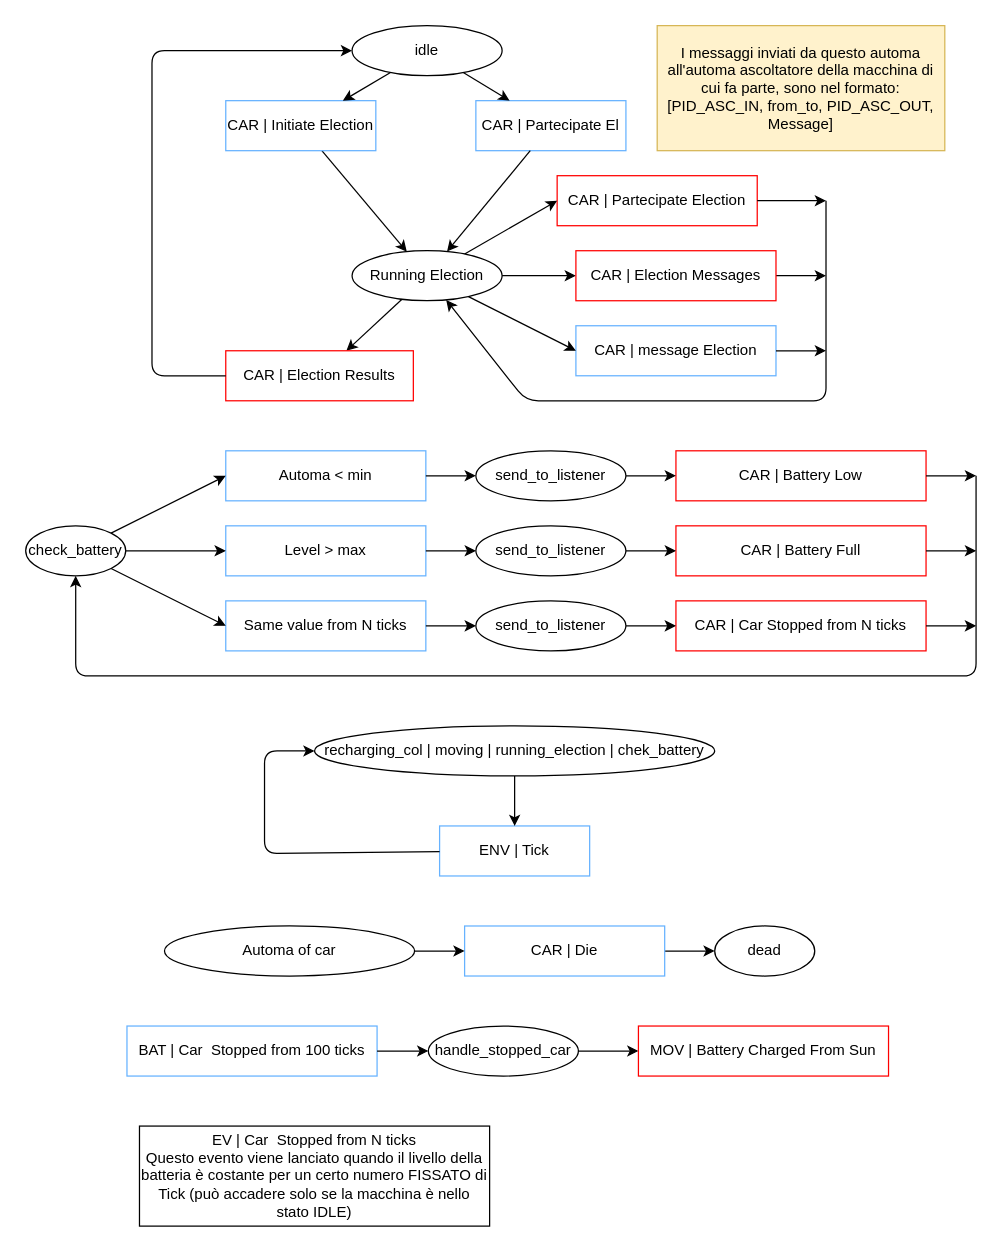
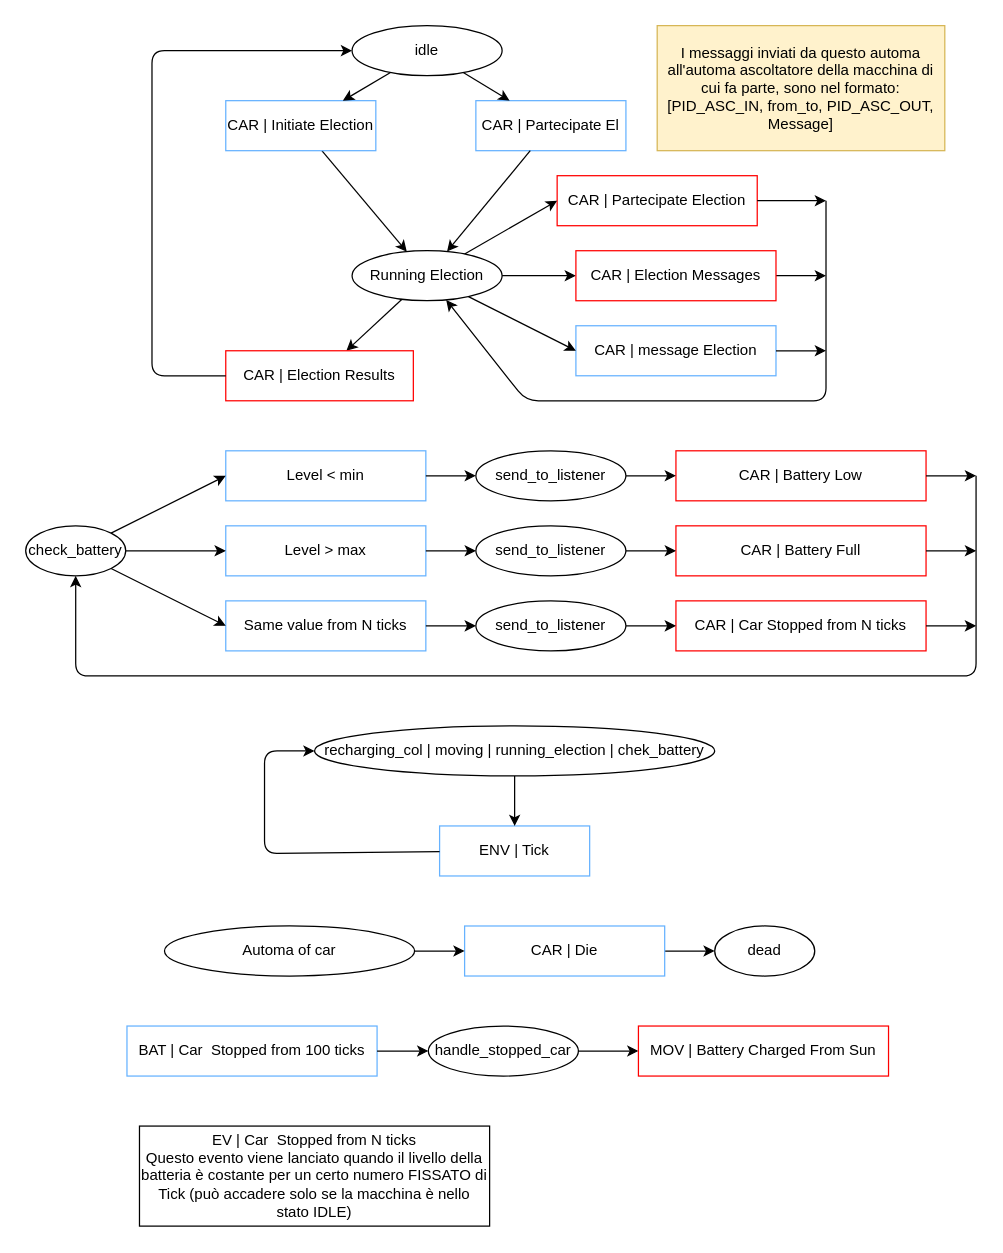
(326, 476) -> (326, 476)
